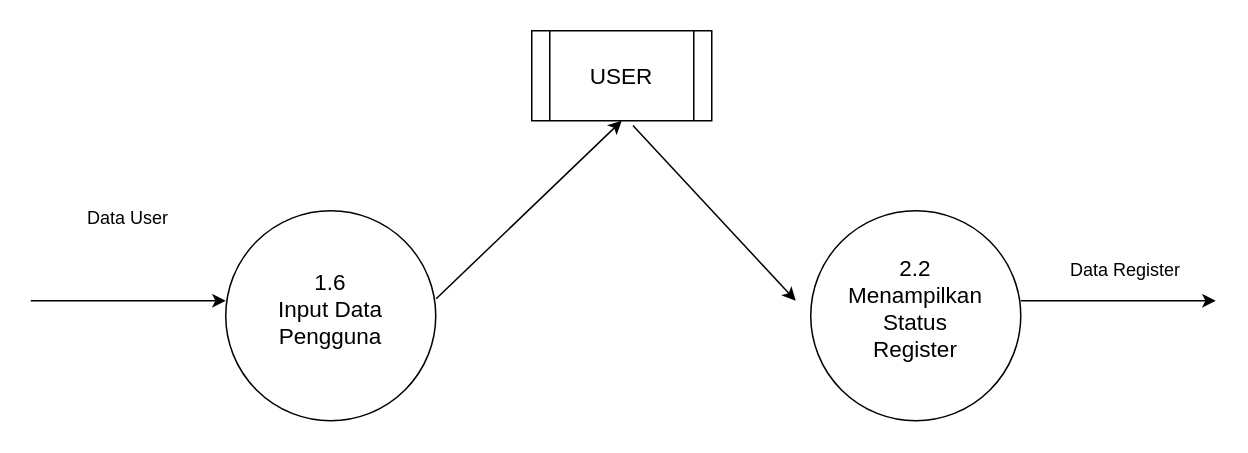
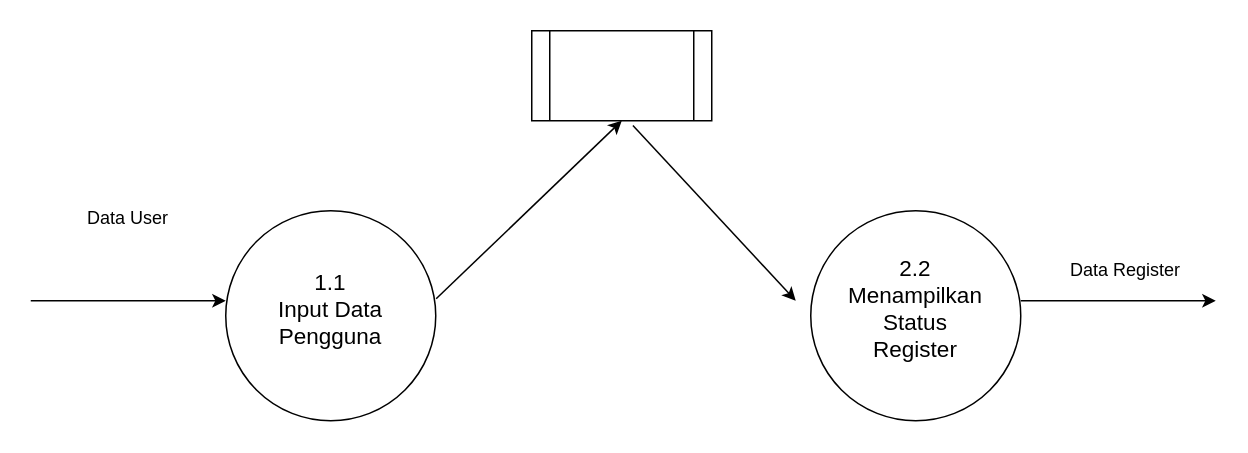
(622, 76) -> none
(331, 308) -> (331, 308)
